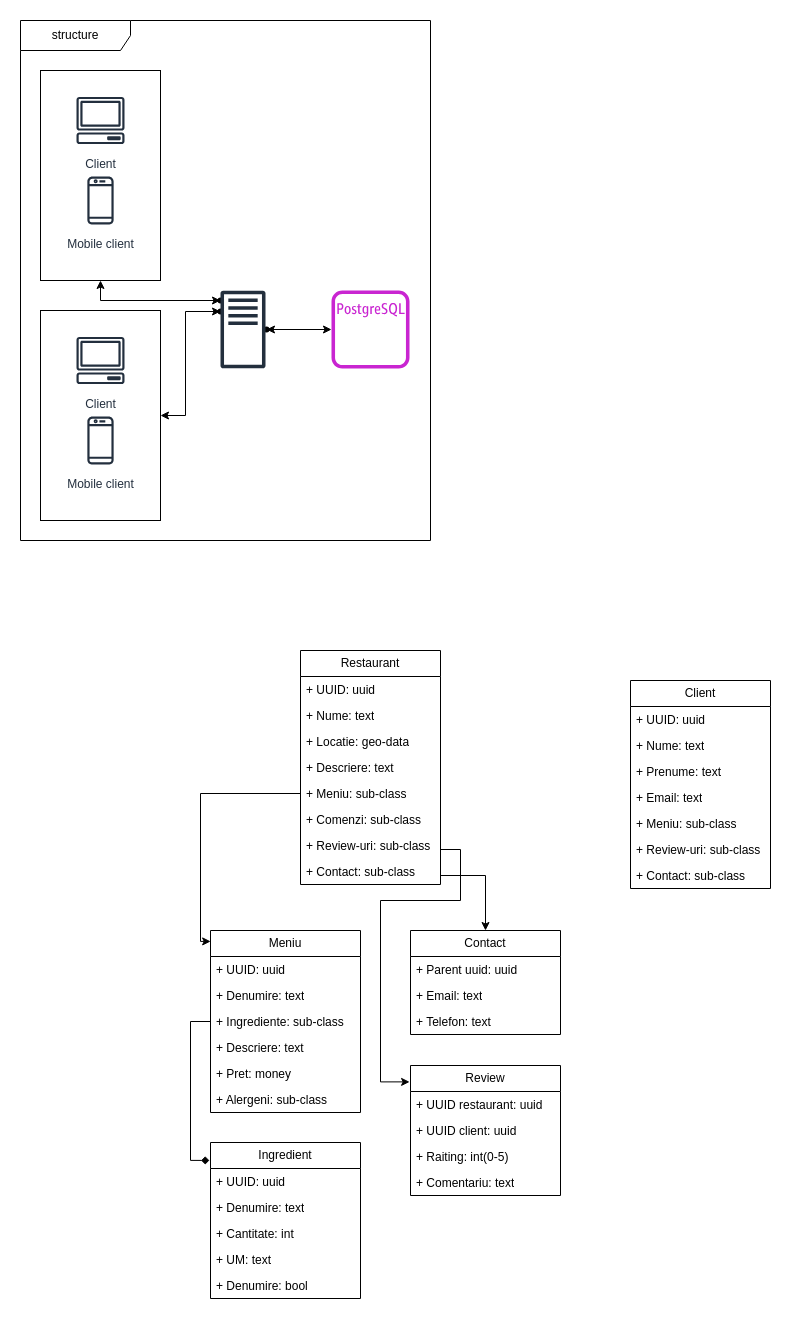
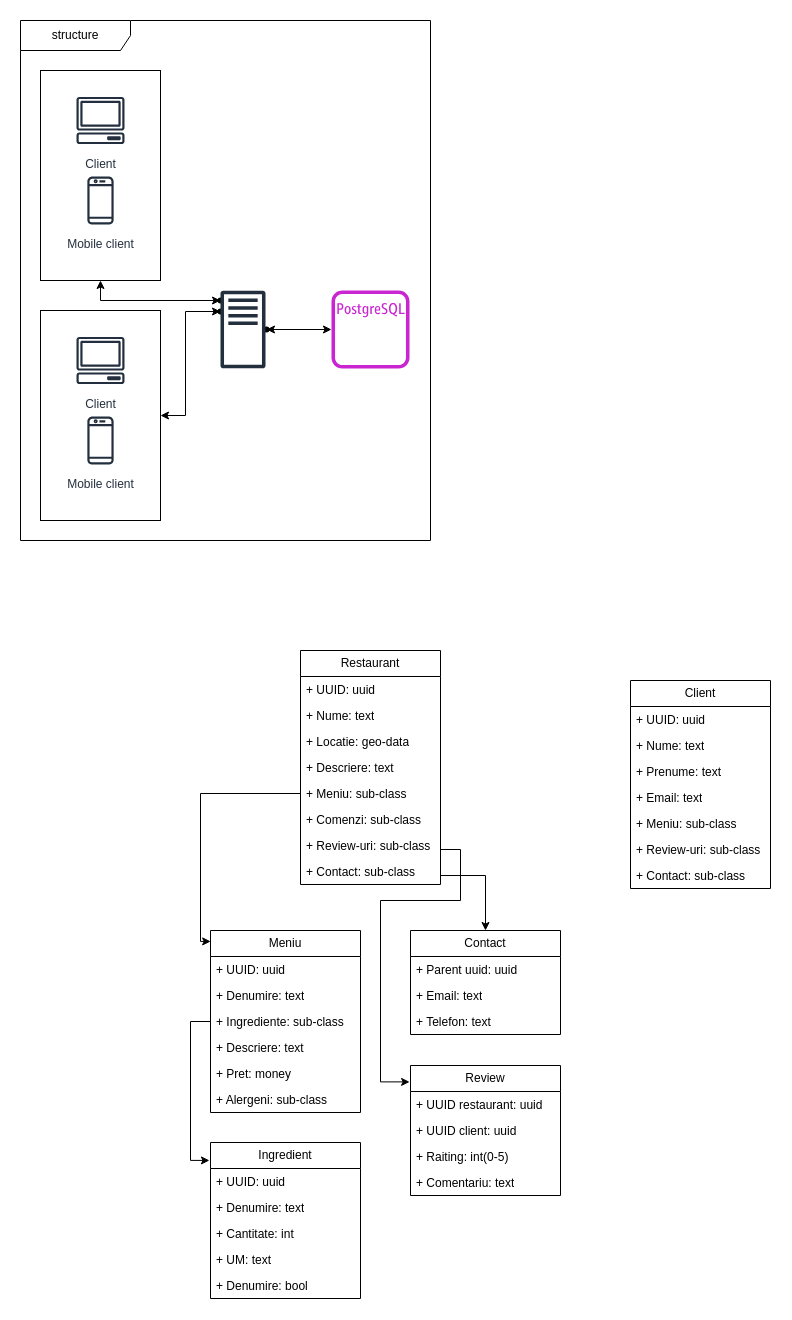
(200, 1160) -> (201, 1160)
